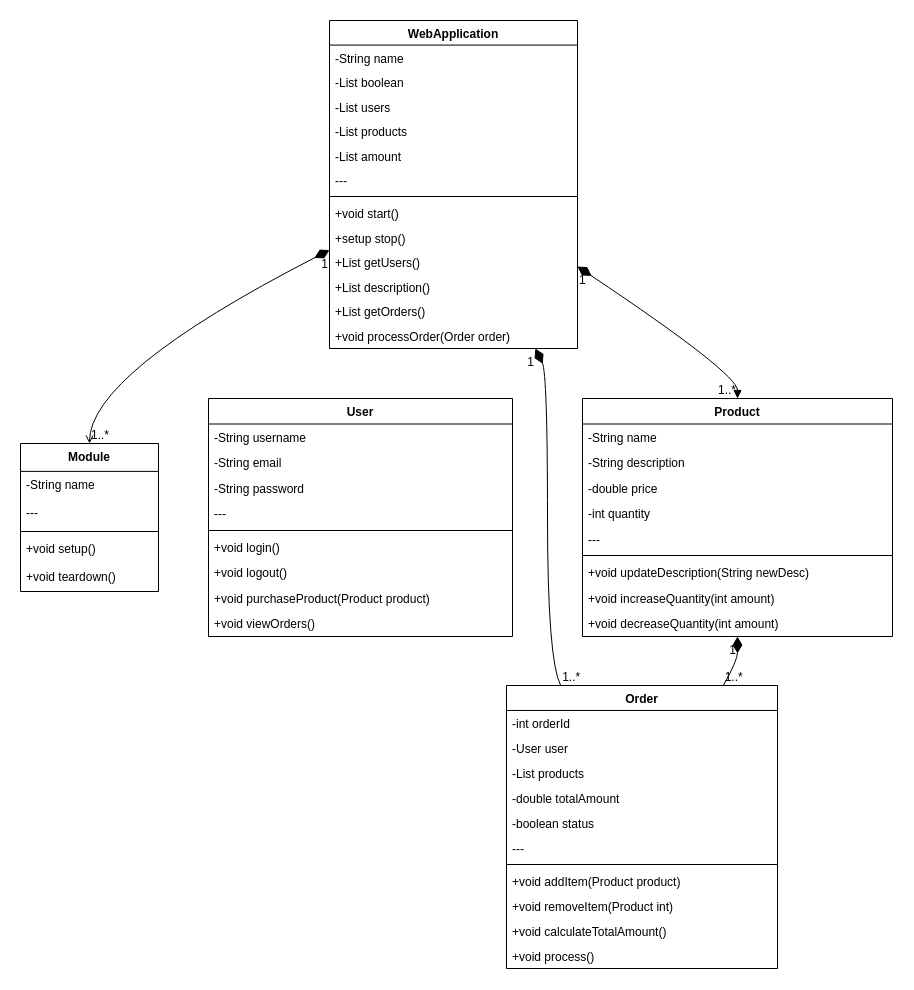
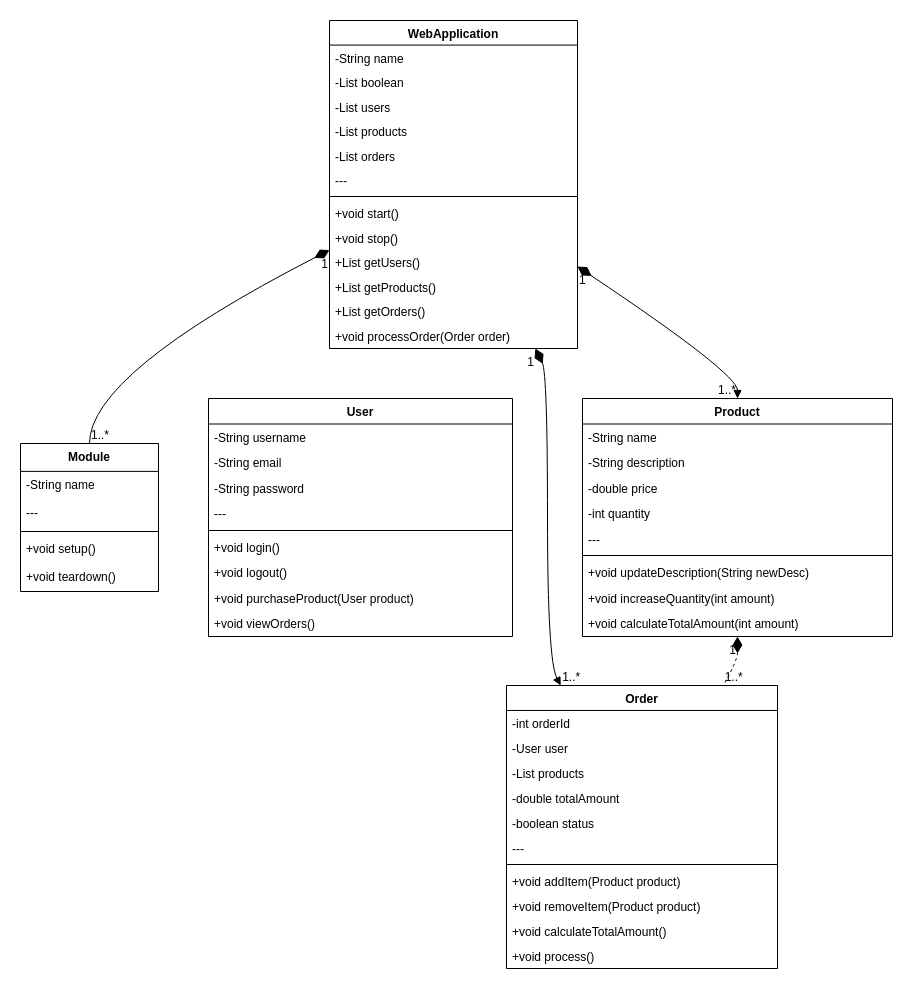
(372, 157) -> (372, 157)
(377, 239) -> (372, 239)
(393, 288) -> (396, 288)
(115, 391) -> (115, 391)
(337, 599) -> (327, 599)
(694, 624) -> (705, 624)
(552, 644) -> (551, 642)
(731, 671) -> (731, 671)
(603, 907) -> (618, 907)
